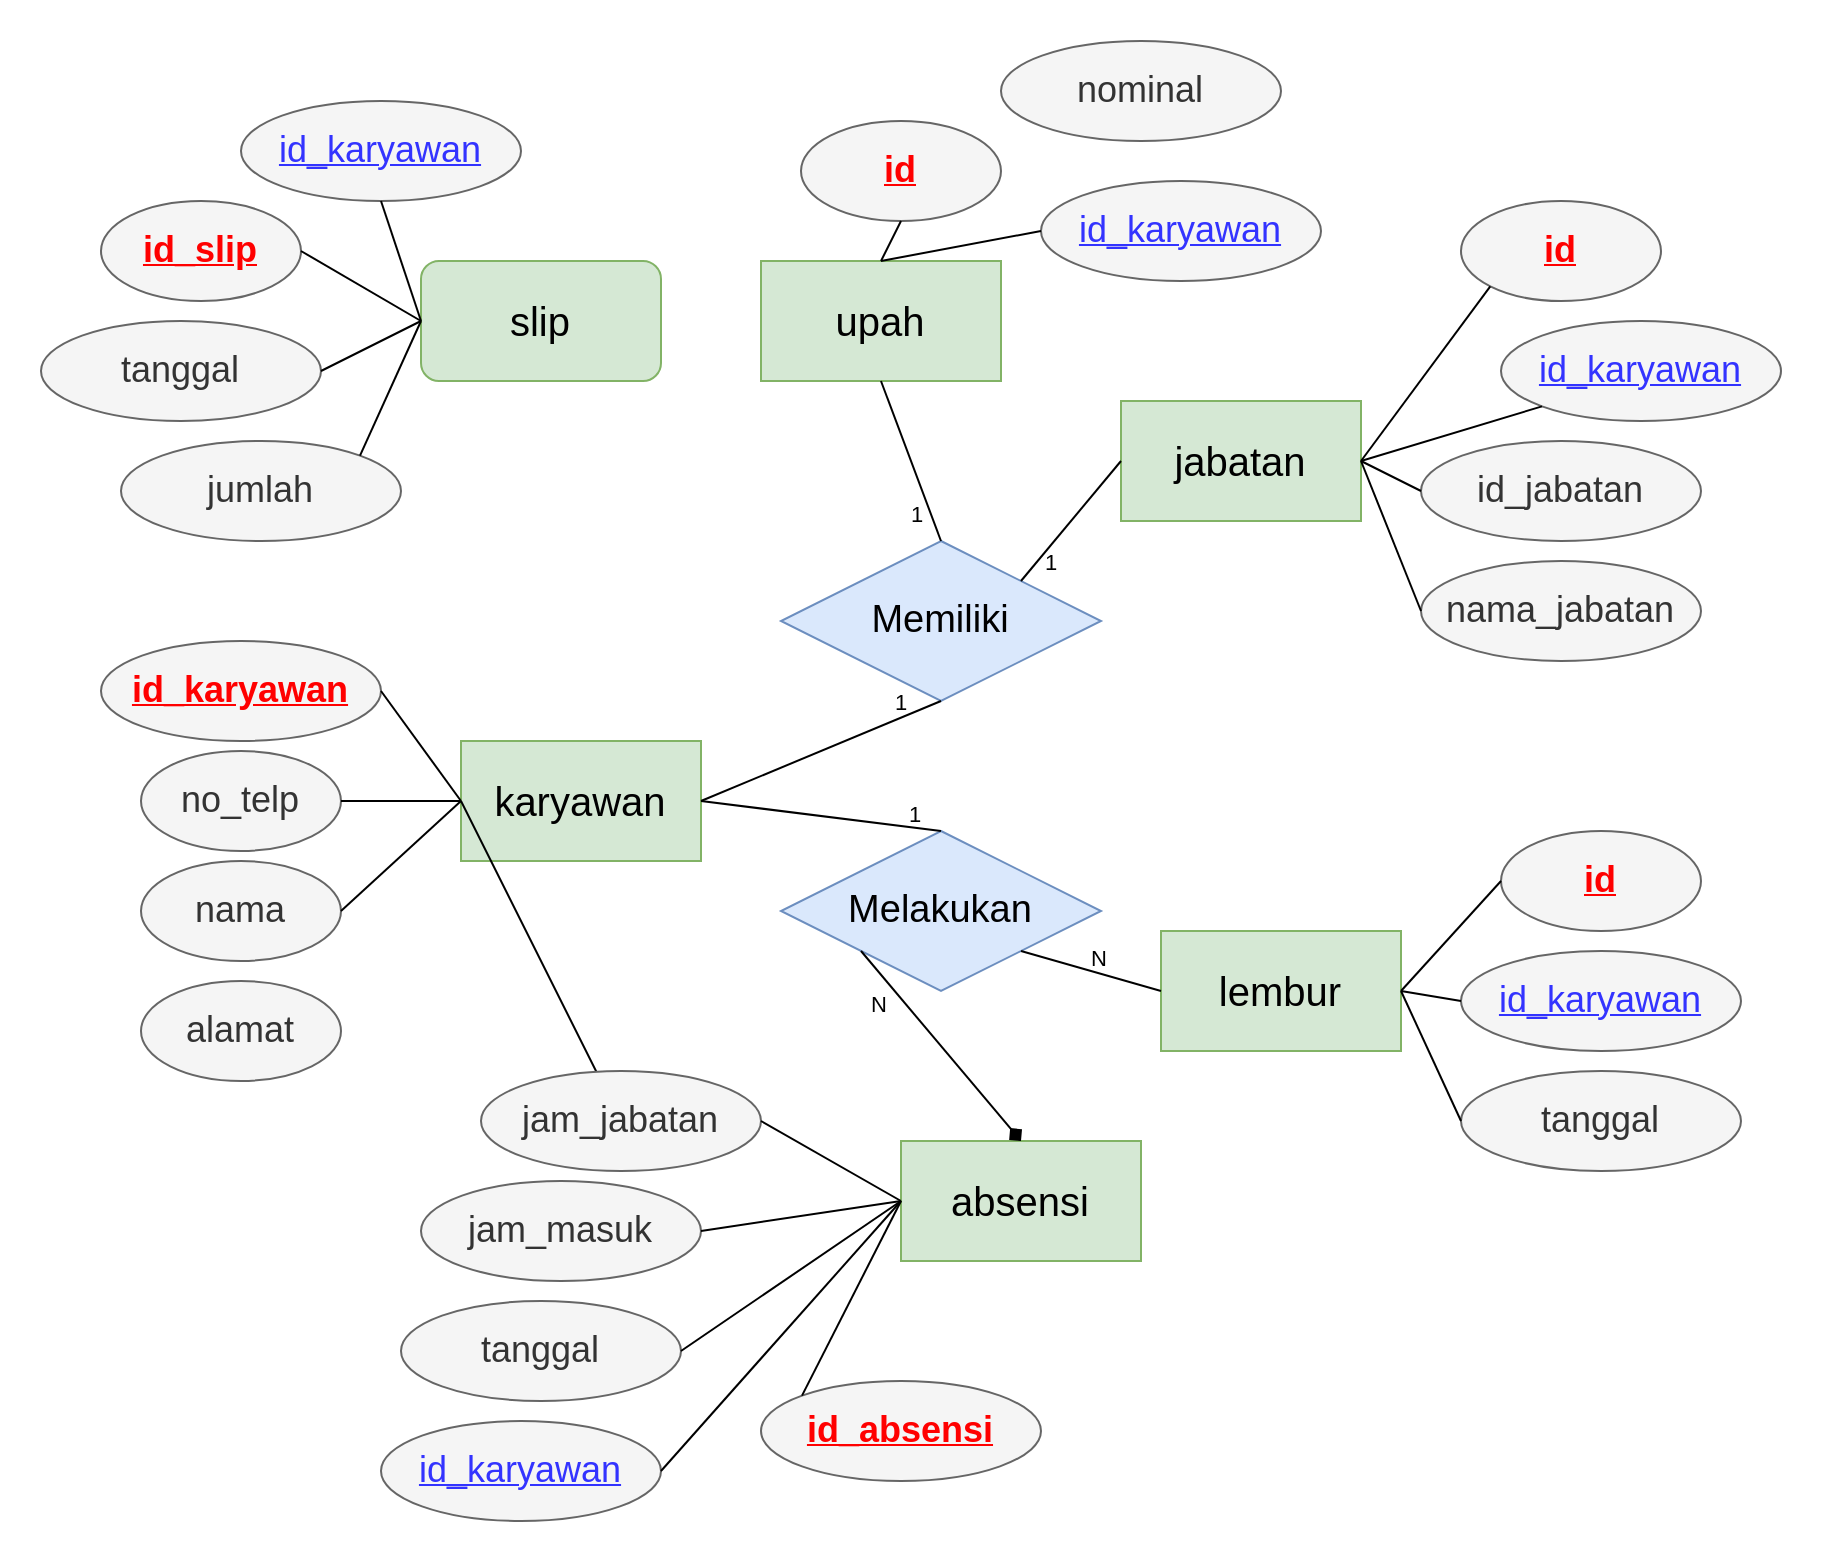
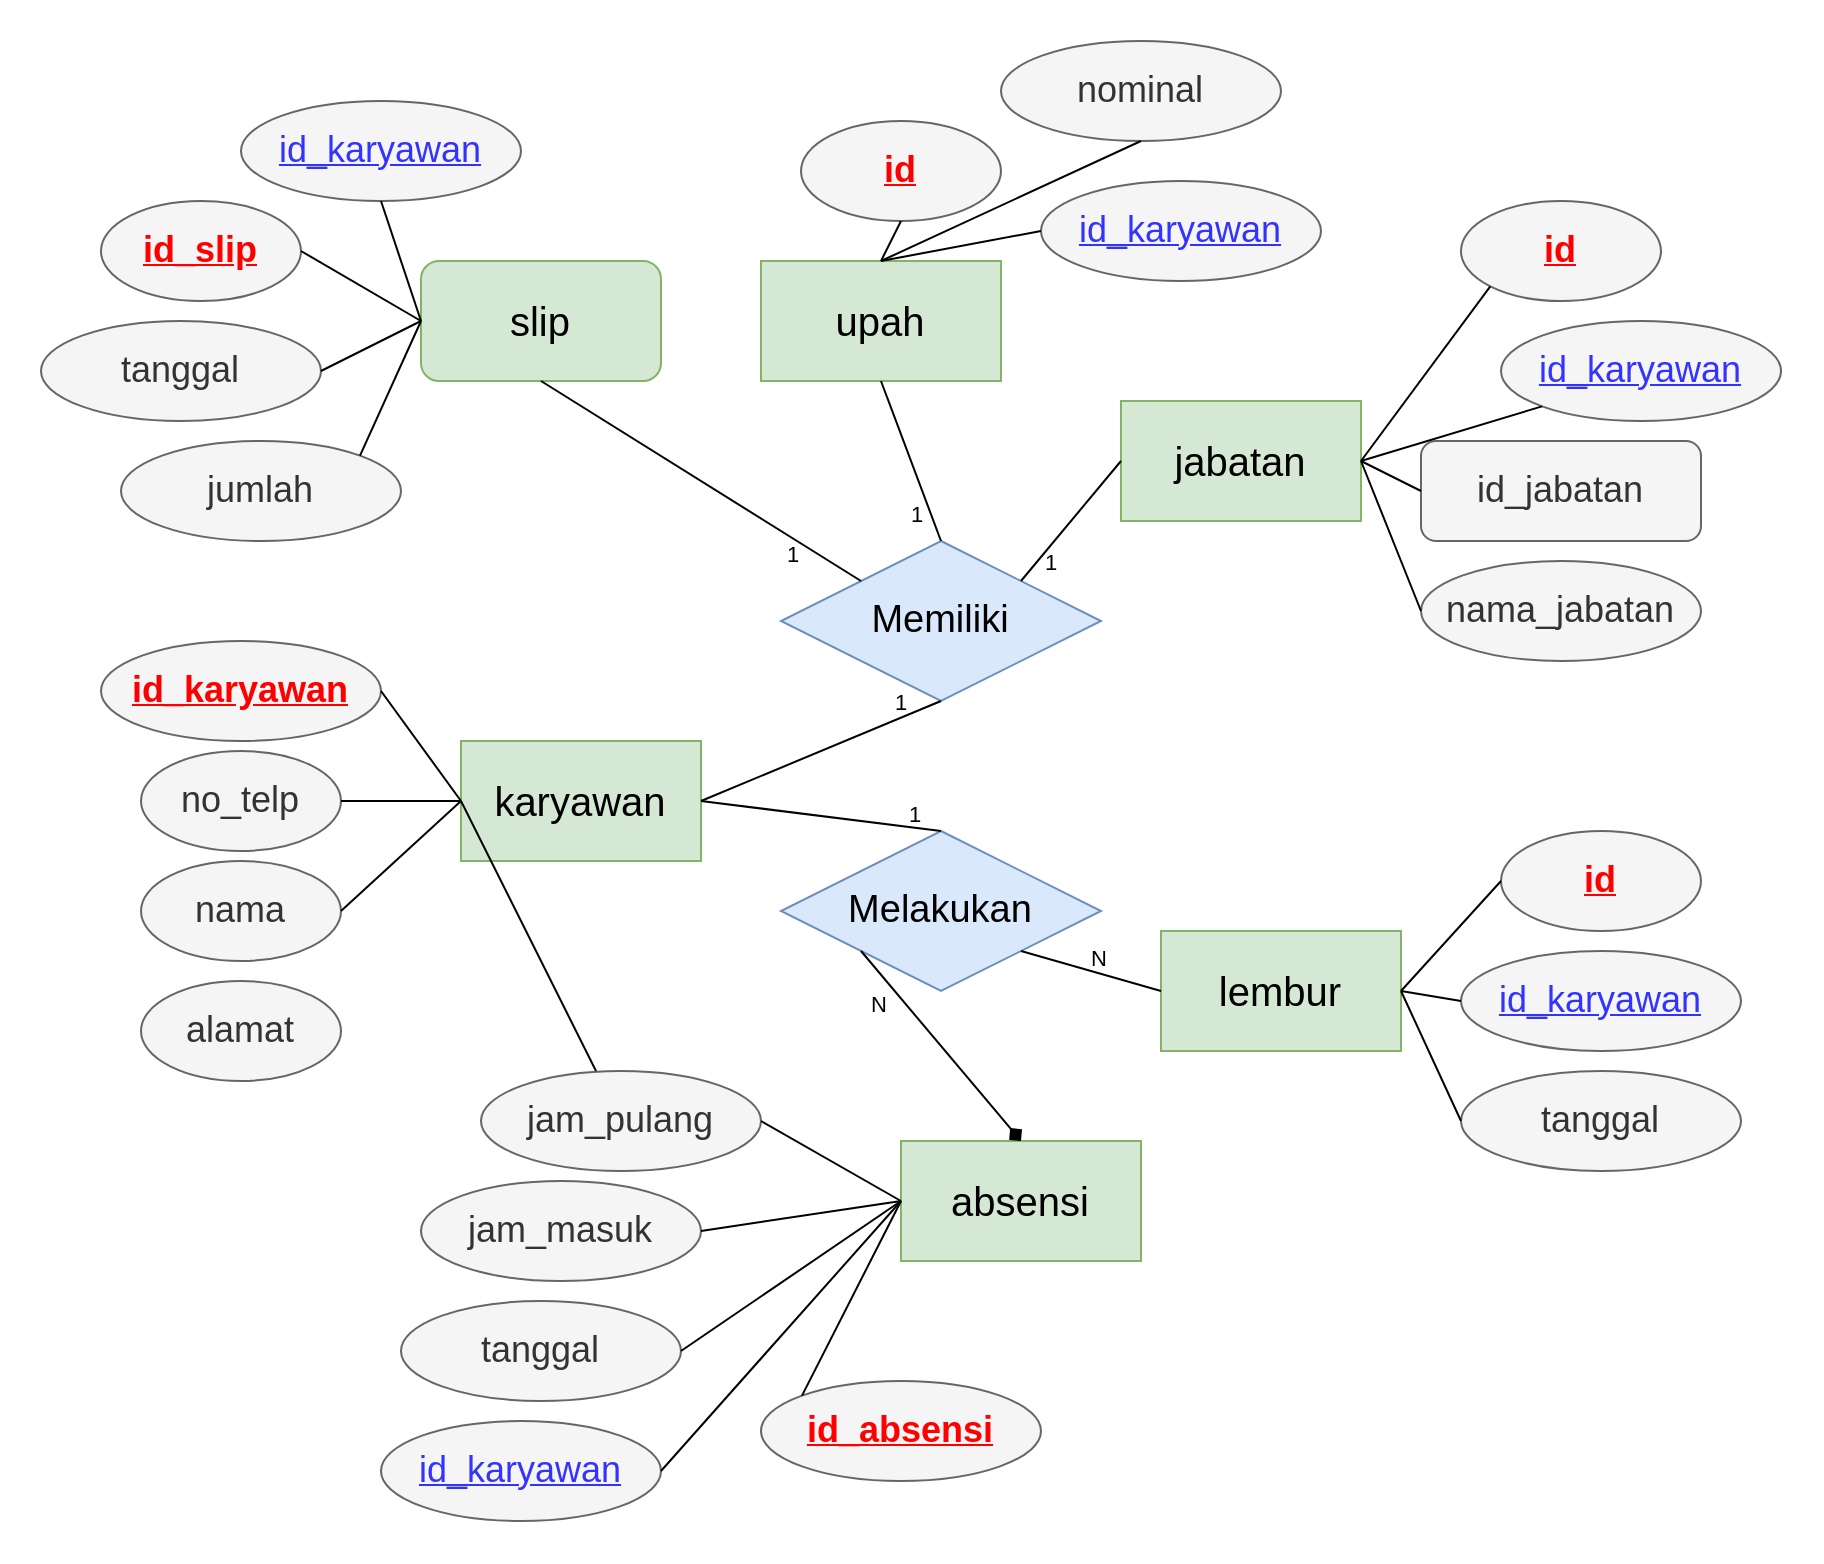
none -> (1015, 199)
none -> (701, 481)
(1561, 491) -> (1561, 491)
(621, 1121) -> (621, 1121)
